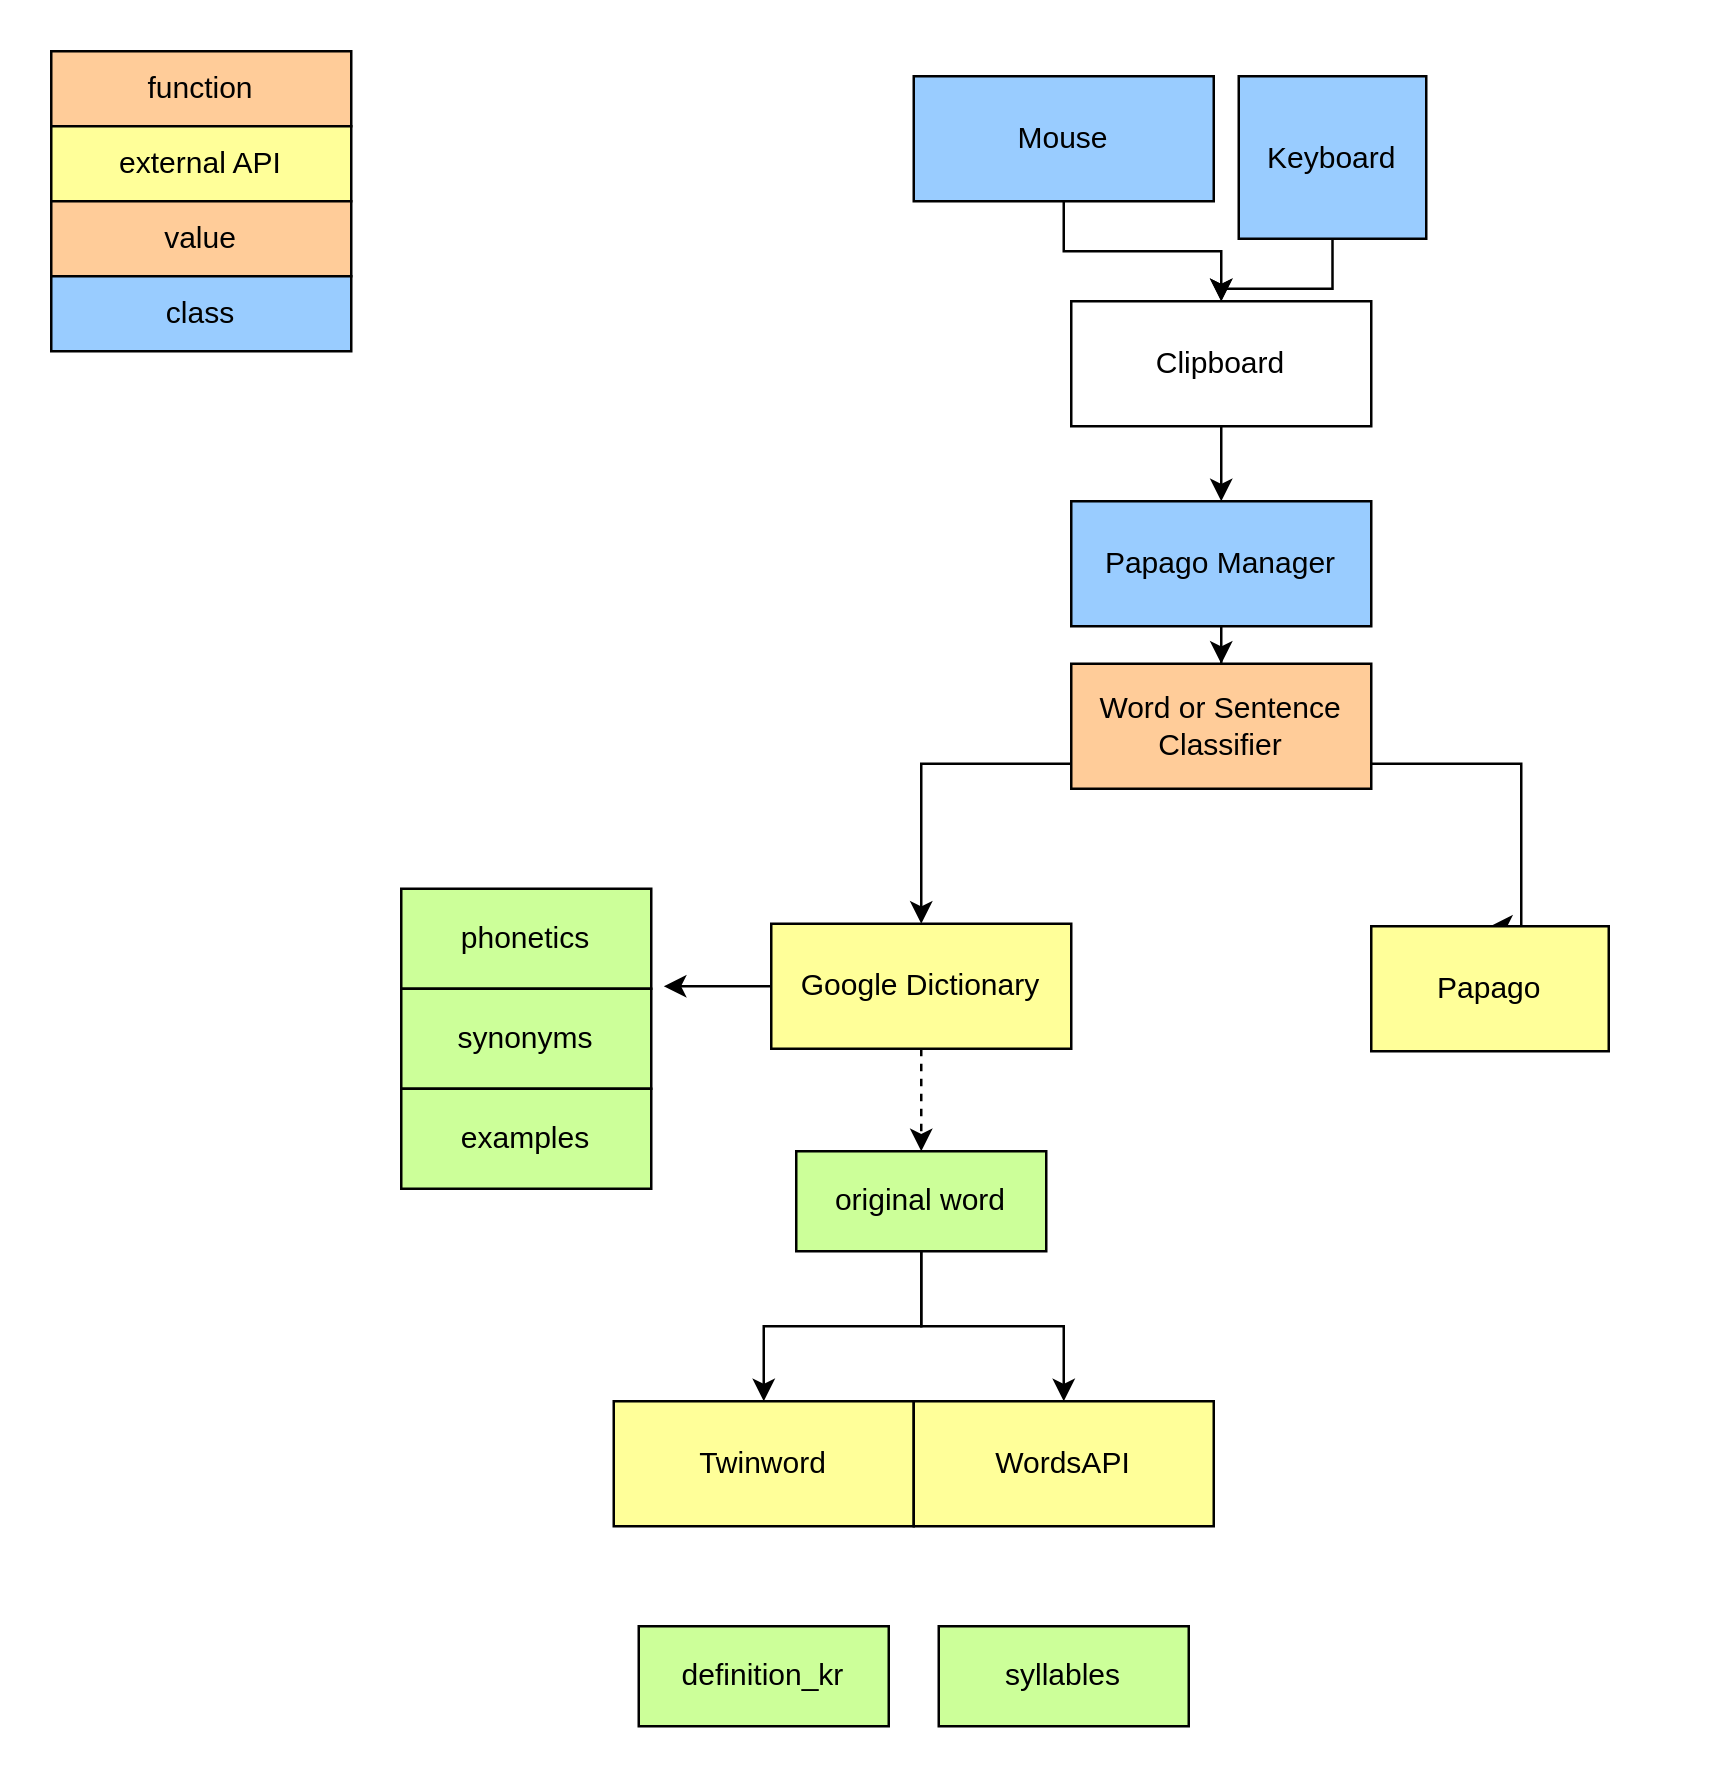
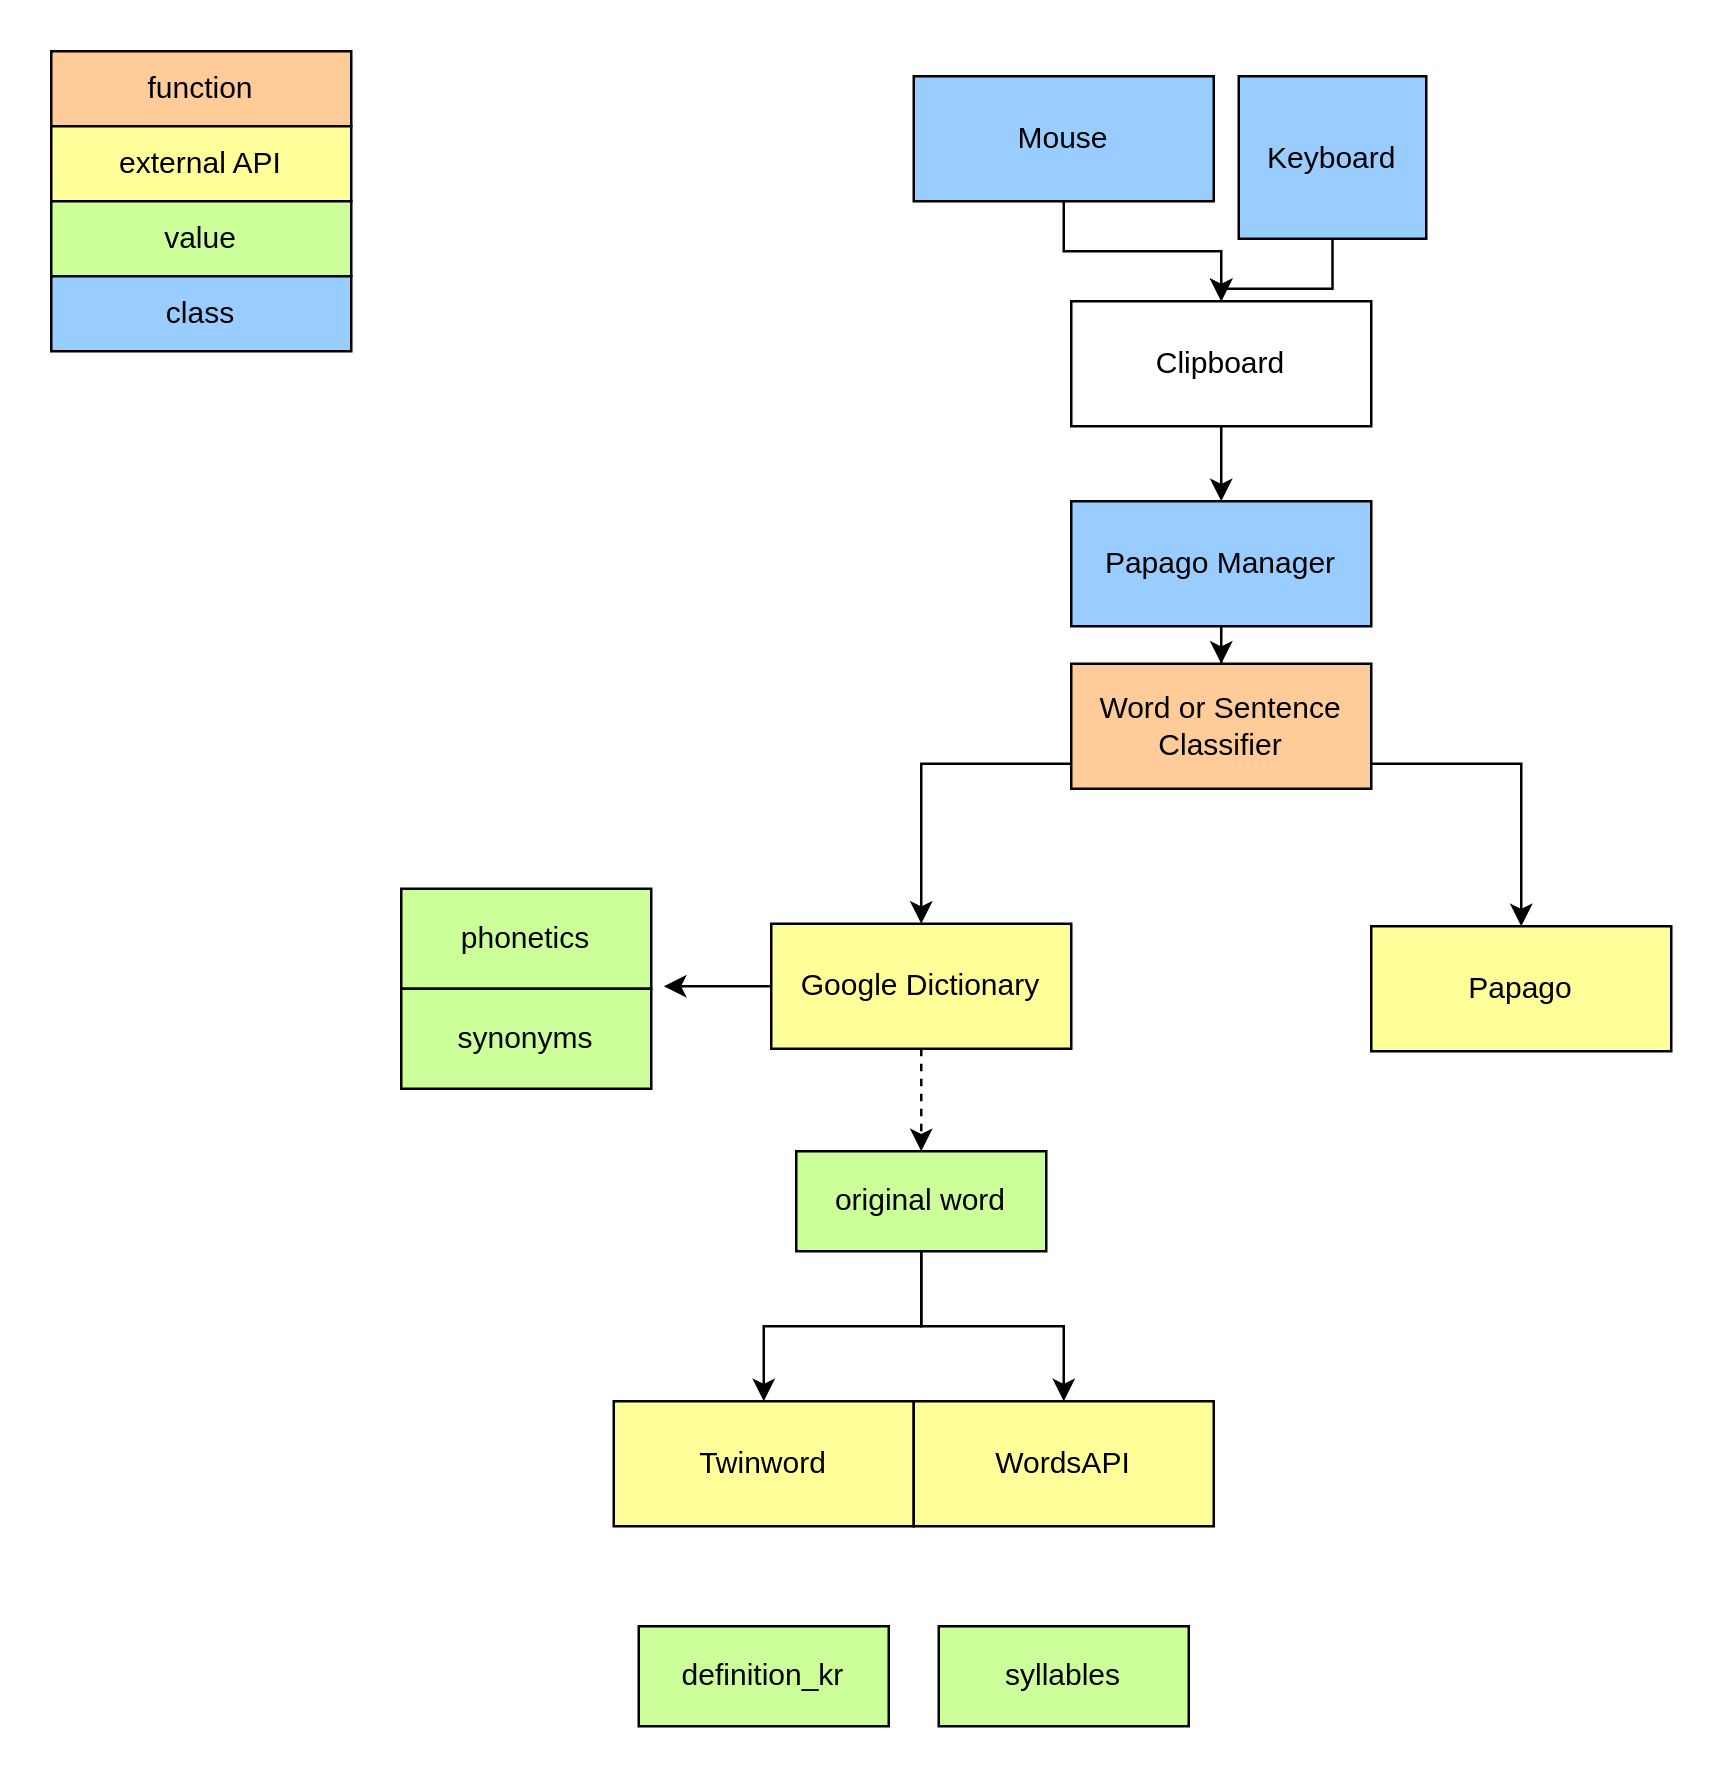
(201, 239) -> (201, 239)
(1490, 989) -> (1521, 989)
(526, 1139) -> none
